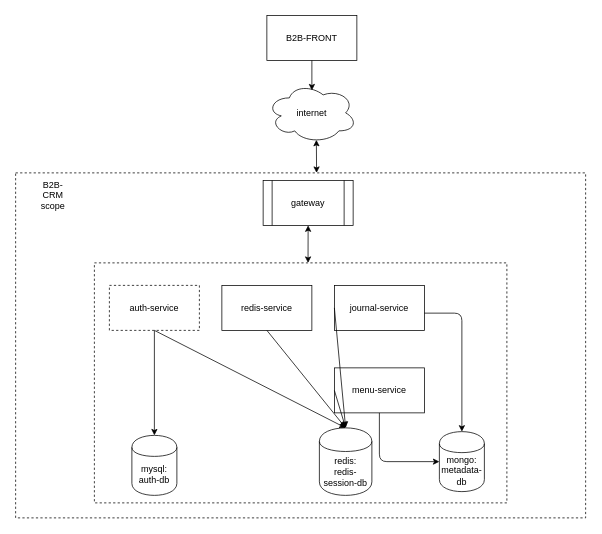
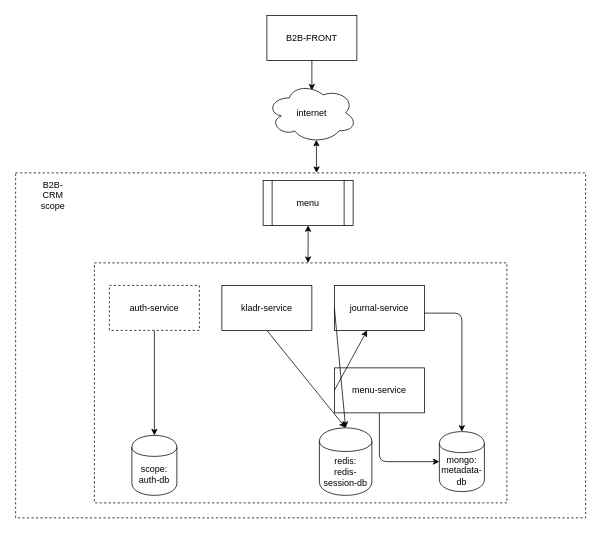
(308, 203) -> (308, 203)
(267, 308) -> (267, 308)
(248, 378) -> none
(338, 402) -> (349, 363)
(154, 474) -> (154, 474)
